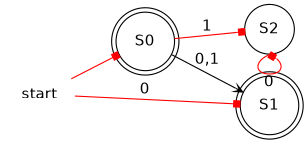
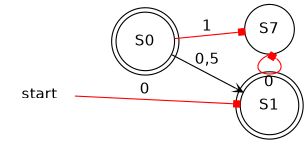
(270, 29) -> (270, 29)
(207, 60) -> (207, 60)
(91, 68) -> none
